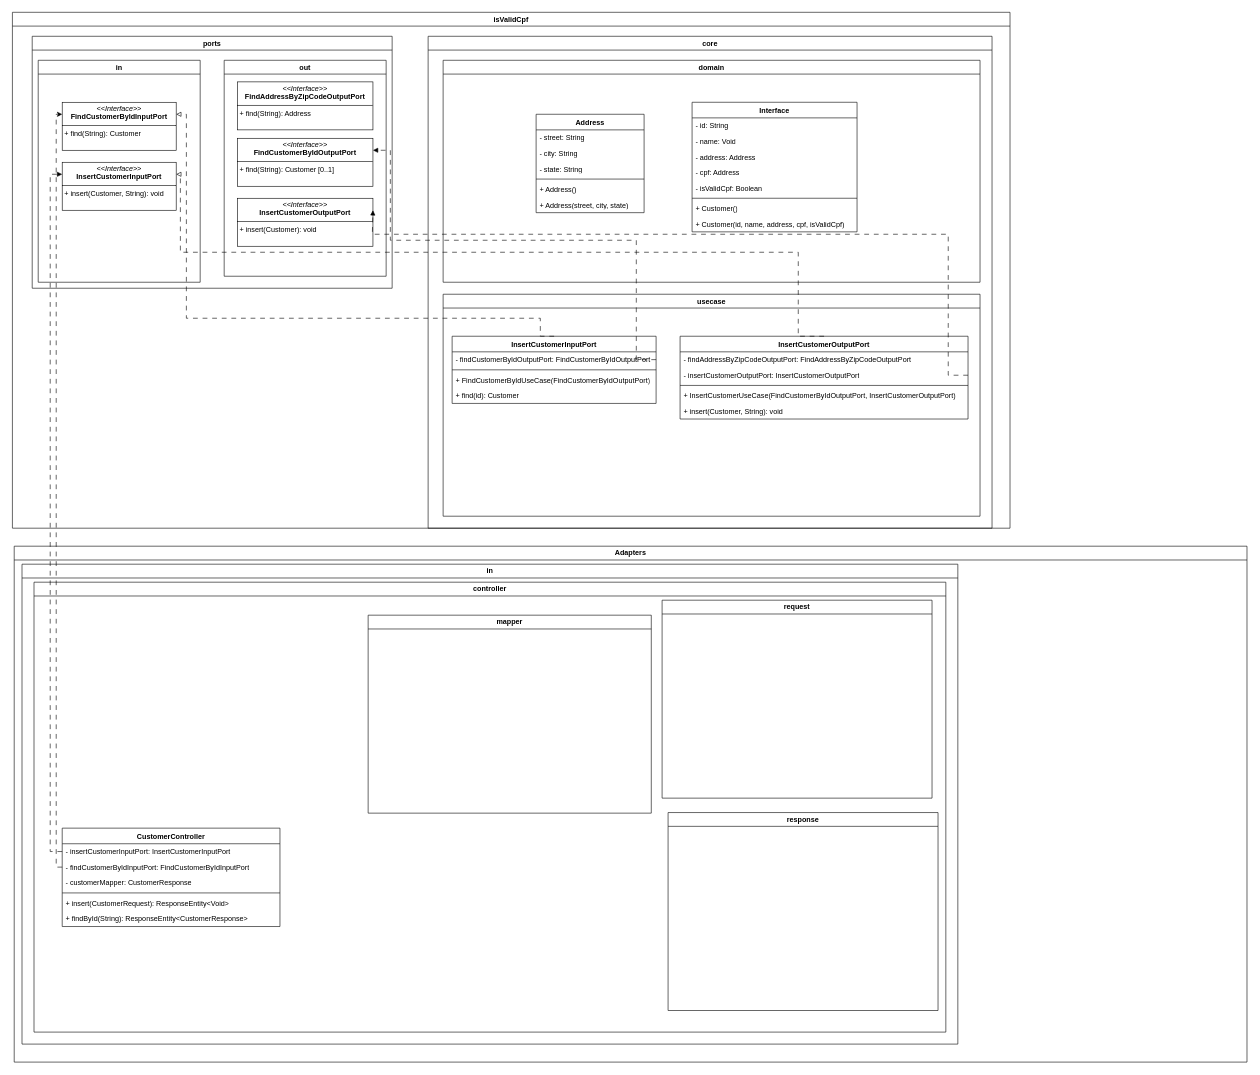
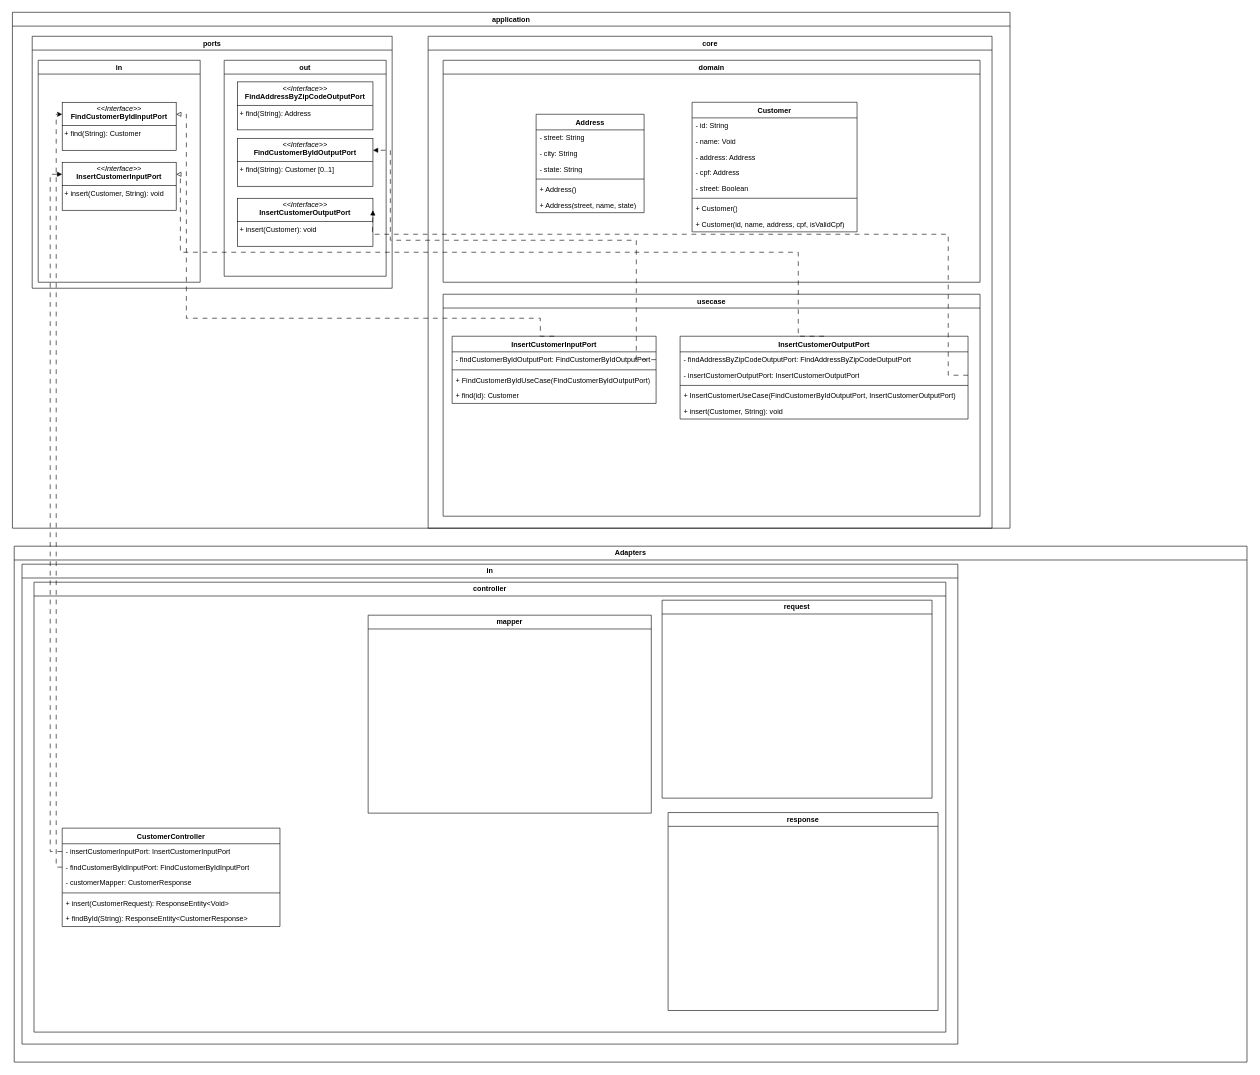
(511, 20) -> (511, 20)
(775, 111) -> (775, 111)
(731, 189) -> (726, 189)
(591, 210) -> (591, 210)
